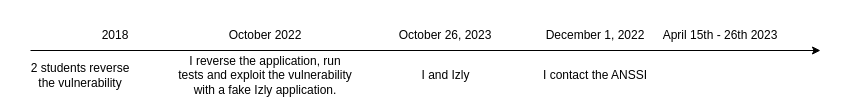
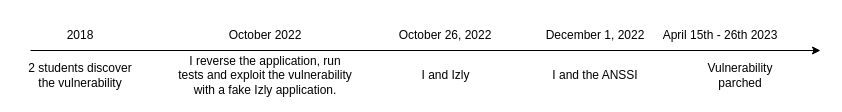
(116, 36) -> (81, 36)
(446, 36) -> (446, 36)
(81, 76) -> (81, 76)
(596, 76) -> (596, 76)
none -> (741, 76)
